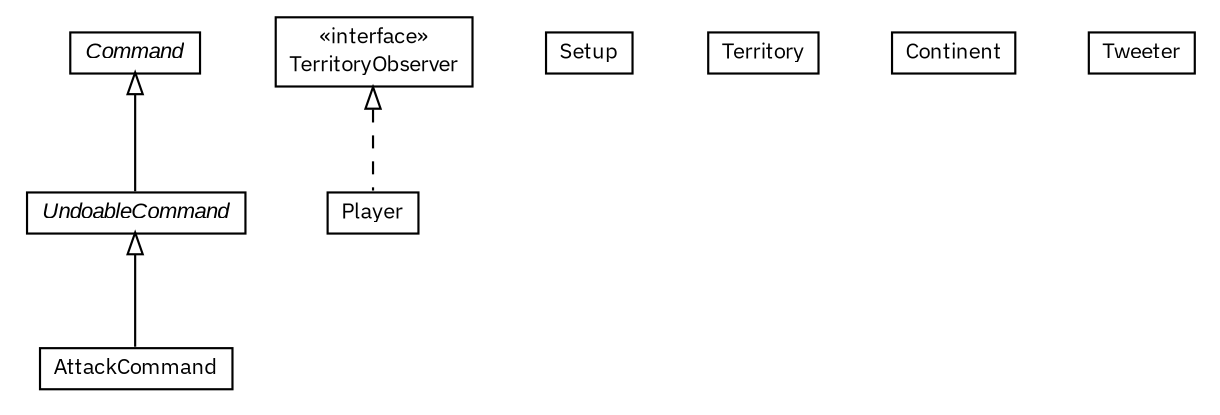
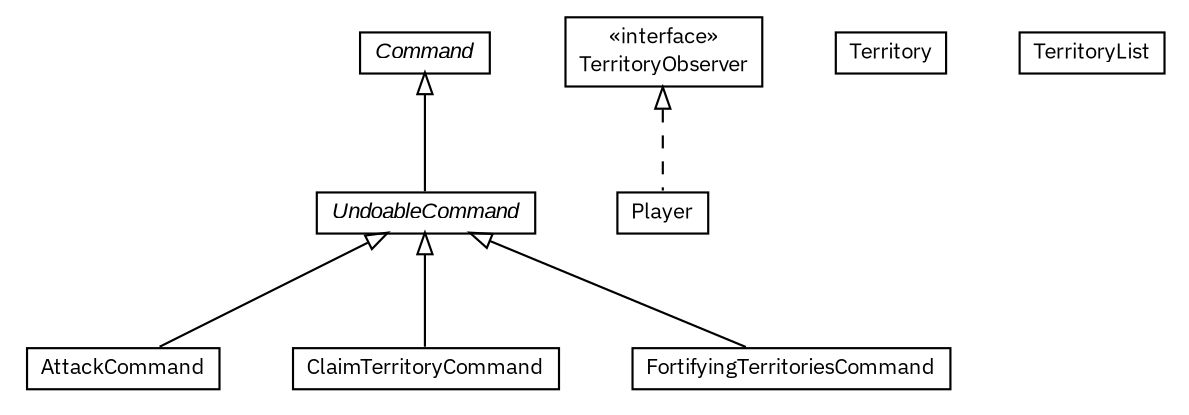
(589, 52) -> none
(953, 52) -> none
none -> (1091, 52)
(1141, 52) -> none
none -> (425, 368)
none -> (790, 368)
